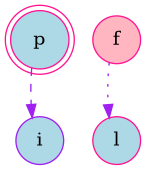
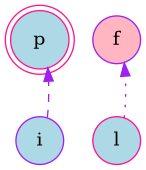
(117, 40) -> (117, 40)
(108, 84) -> (126, 97)
(31, 86) -> (49, 100)
